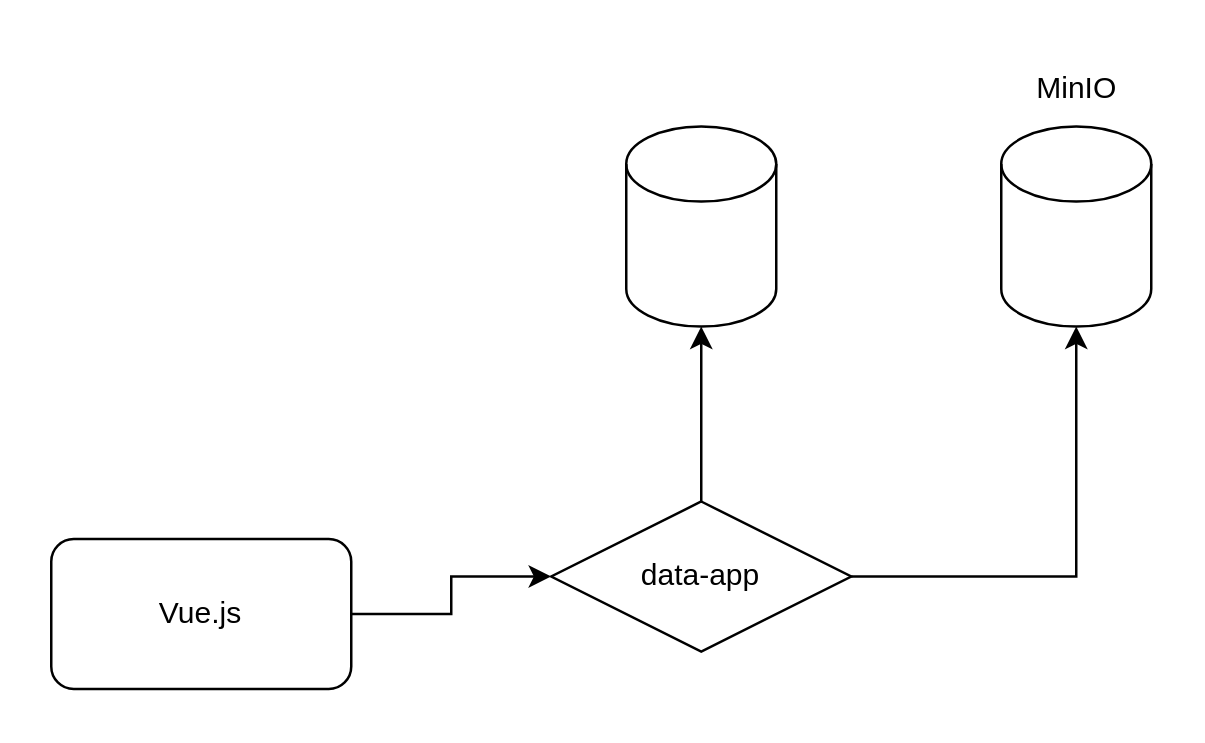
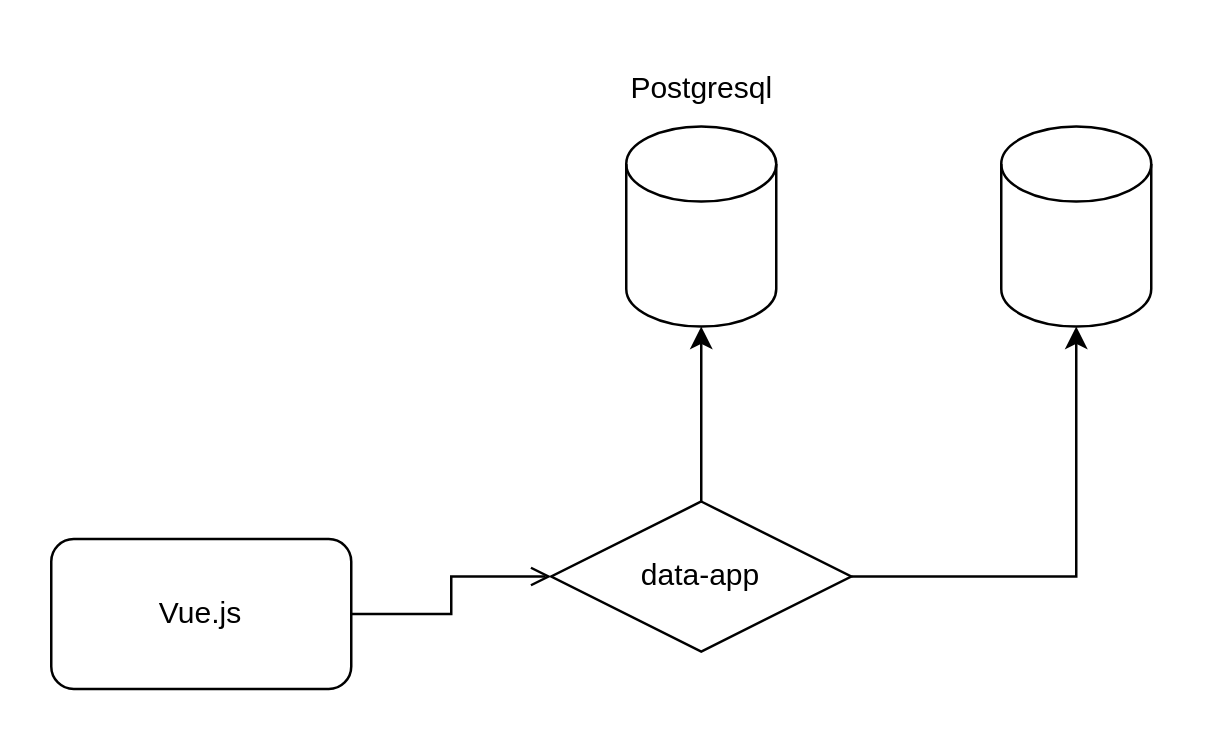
none -> (701, 89)
(1076, 89) -> none
(533, 576) -> (537, 576)
